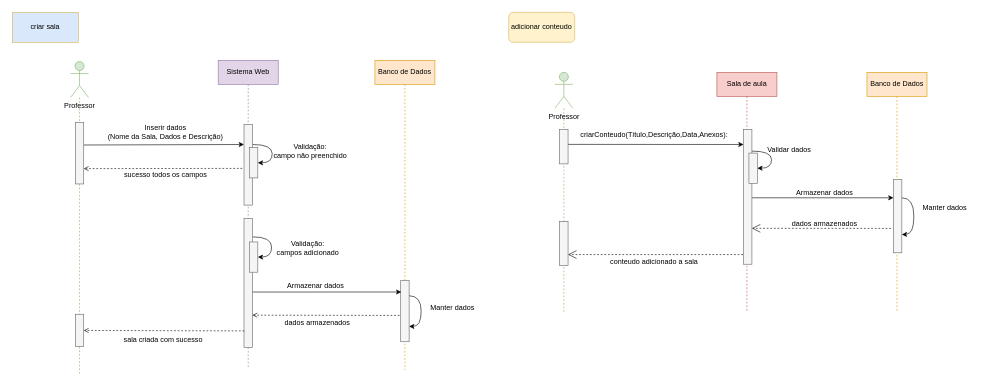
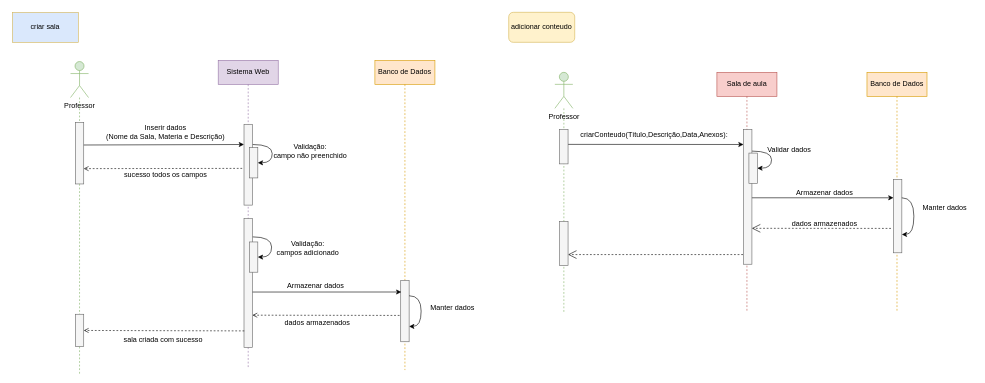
(166, 132) -> (166, 132)
(654, 262) -> none
